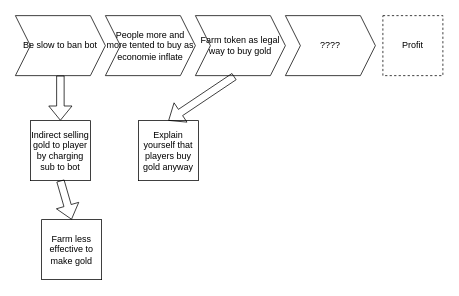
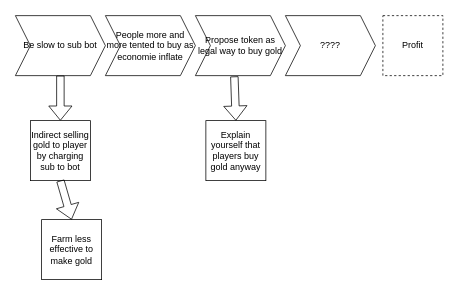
(60, 45) -> (60, 45)
(240, 45) -> (240, 45)
(168, 150) -> (236, 150)
